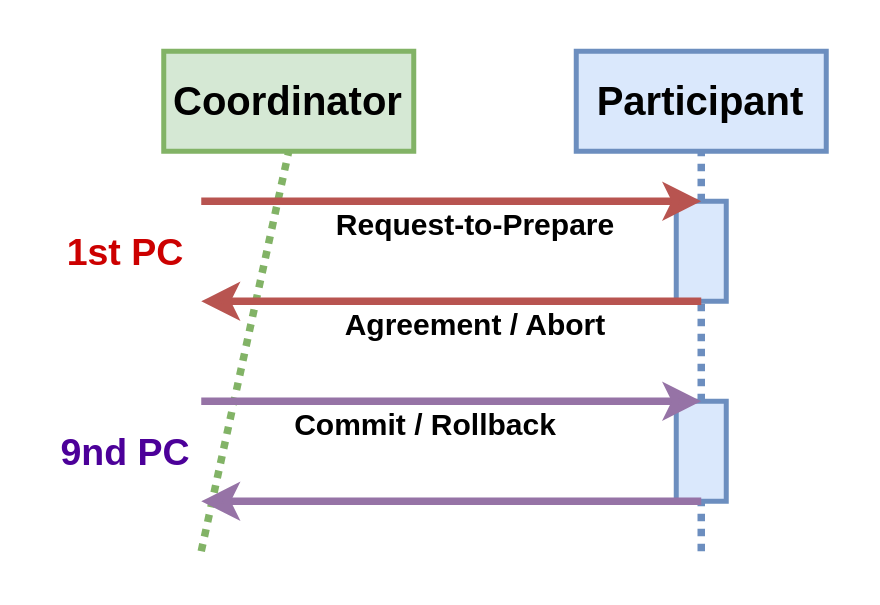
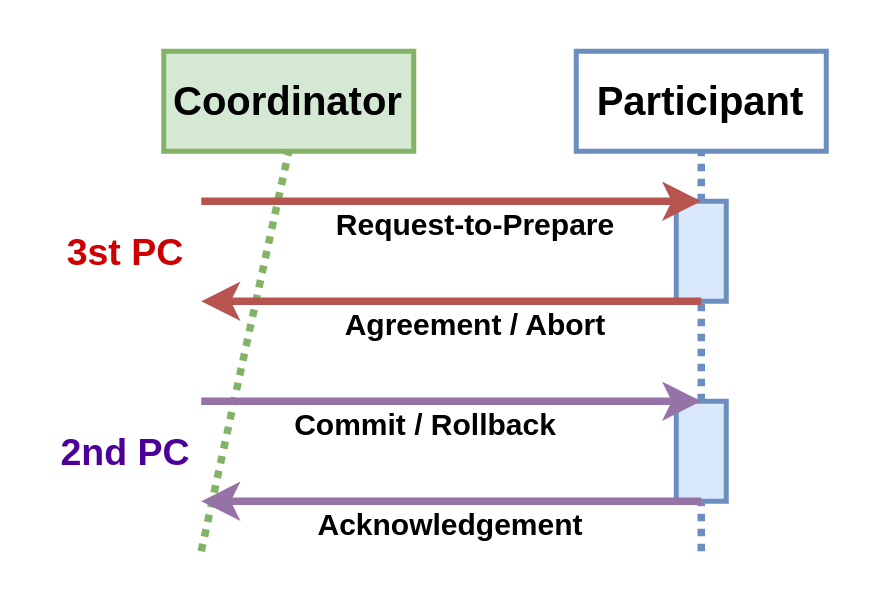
(701, 101) -> (701, 101)
(126, 251) -> (126, 251)
(126, 451) -> (126, 451)
none -> (451, 526)
